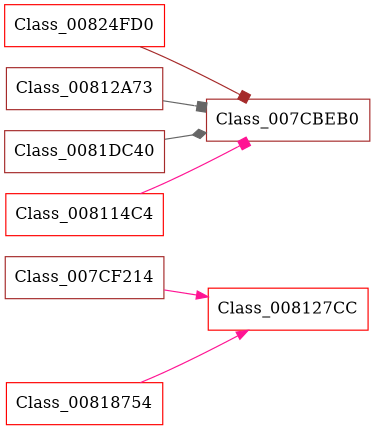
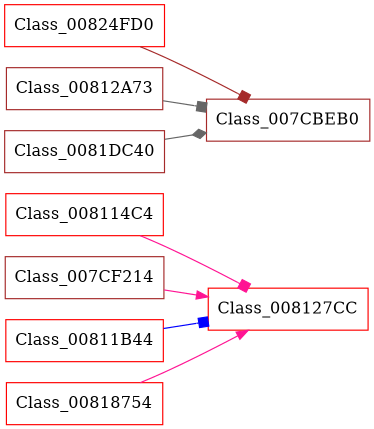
(190, 171) -> (190, 258)
none -> (85, 341)
